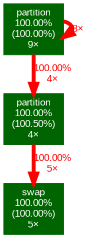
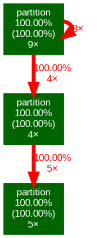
(34, 119) -> (34, 119)
(34, 209) -> (34, 209)
